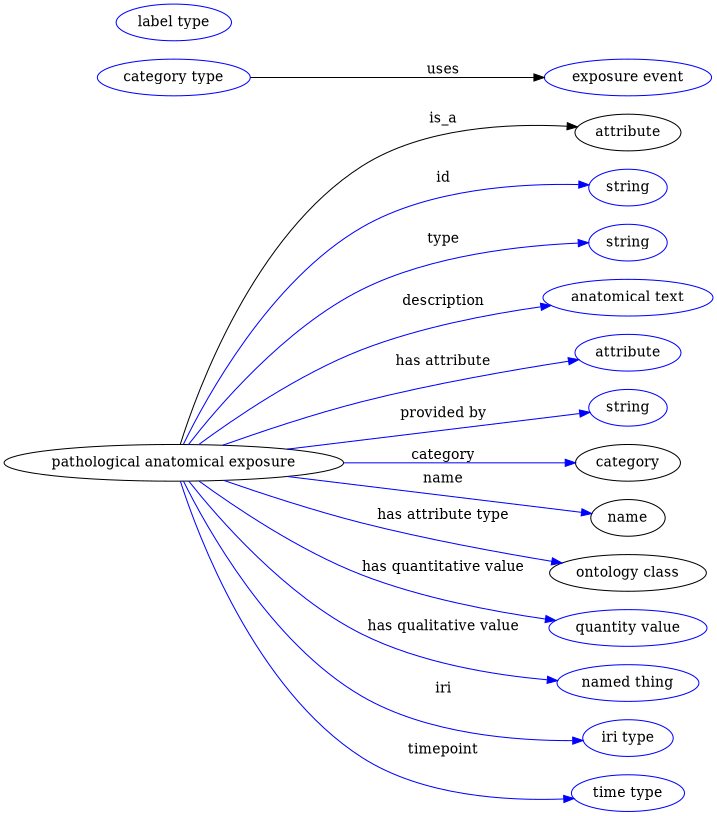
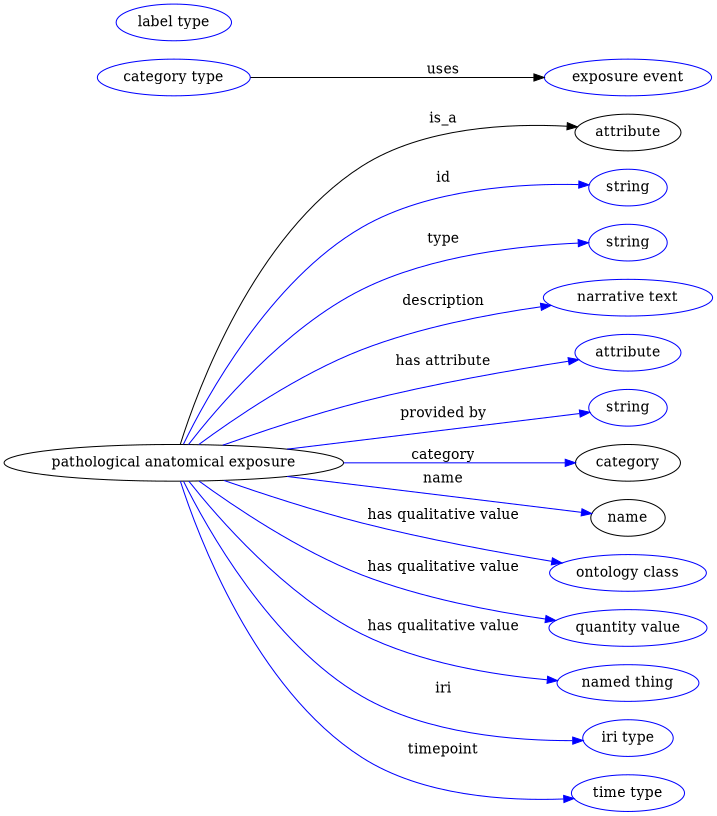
(628, 298) -> (628, 298)
(443, 515) -> (443, 515)
(443, 567) -> (443, 567)
(628, 573) -> (628, 573)
